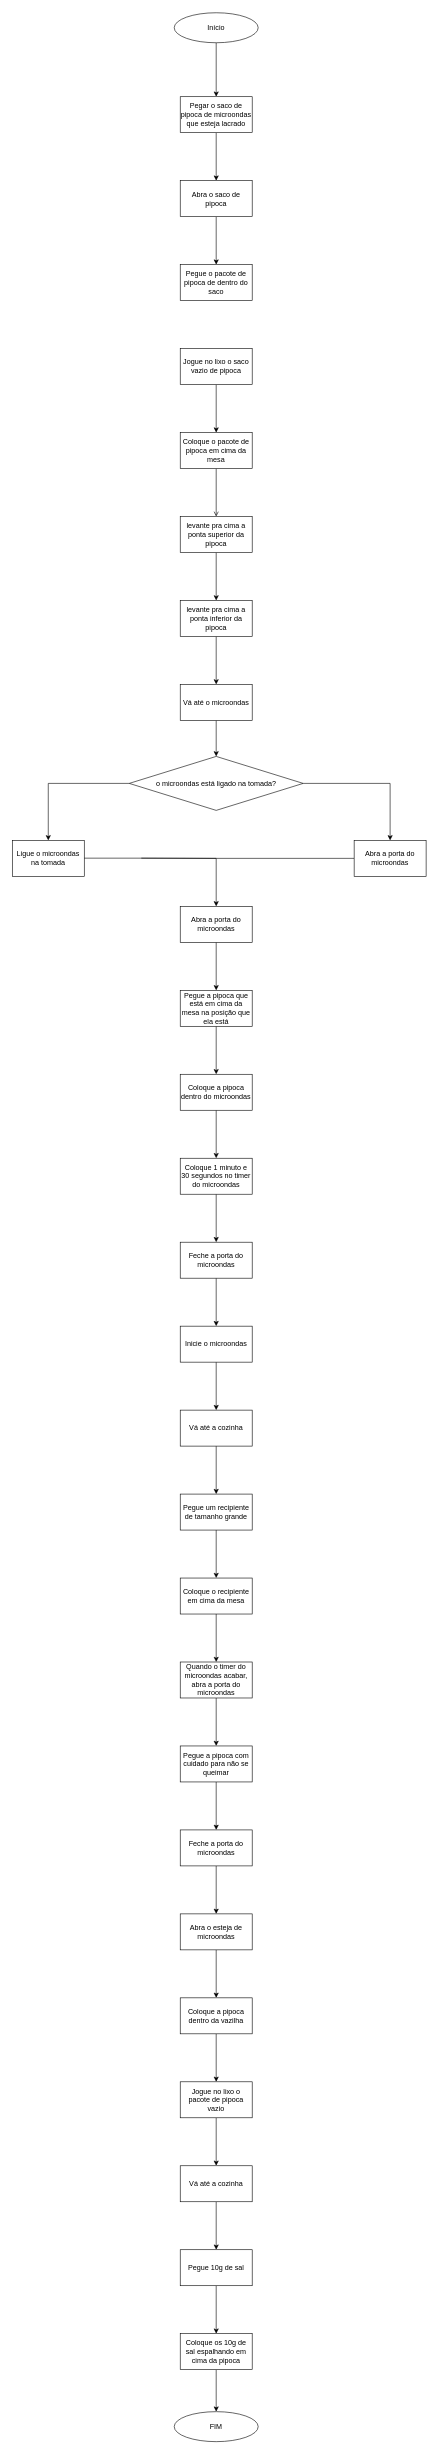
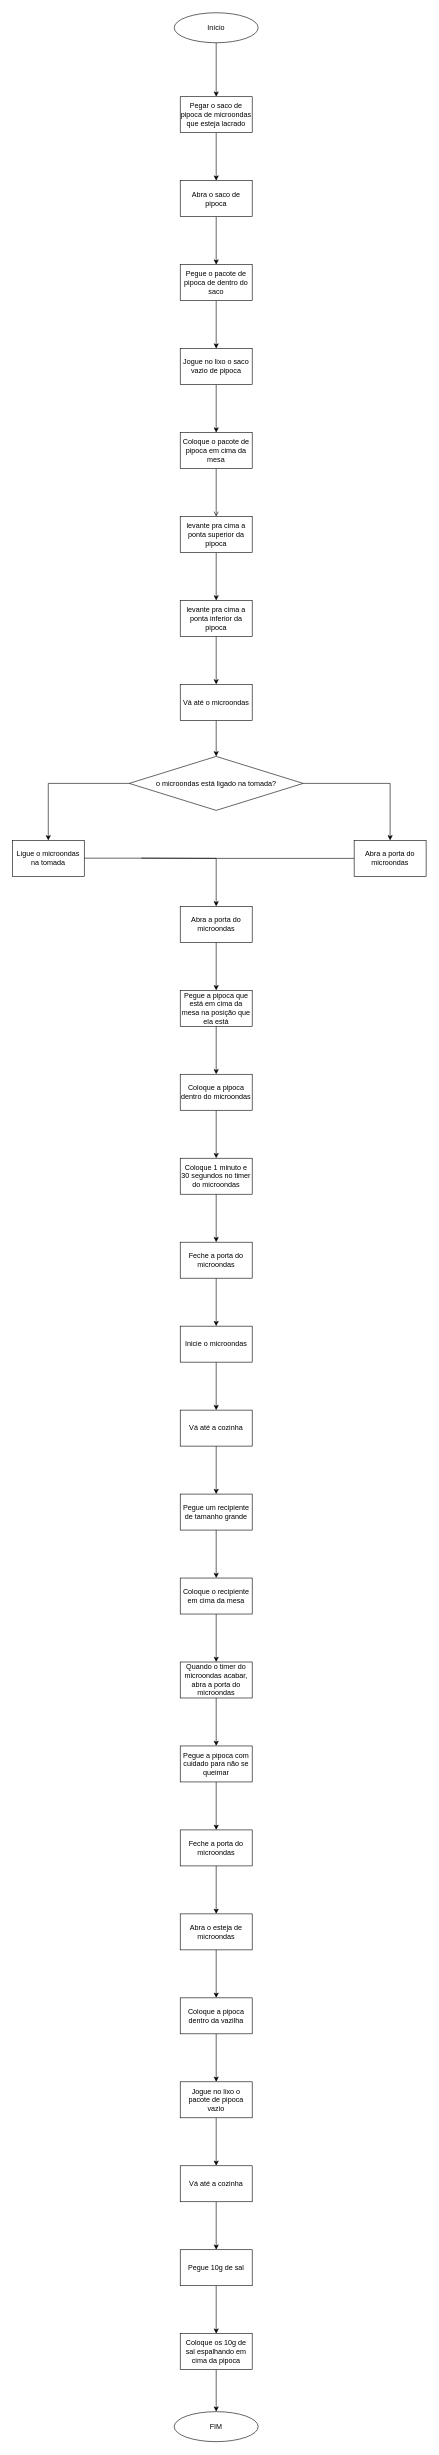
none -> (216, 343)
